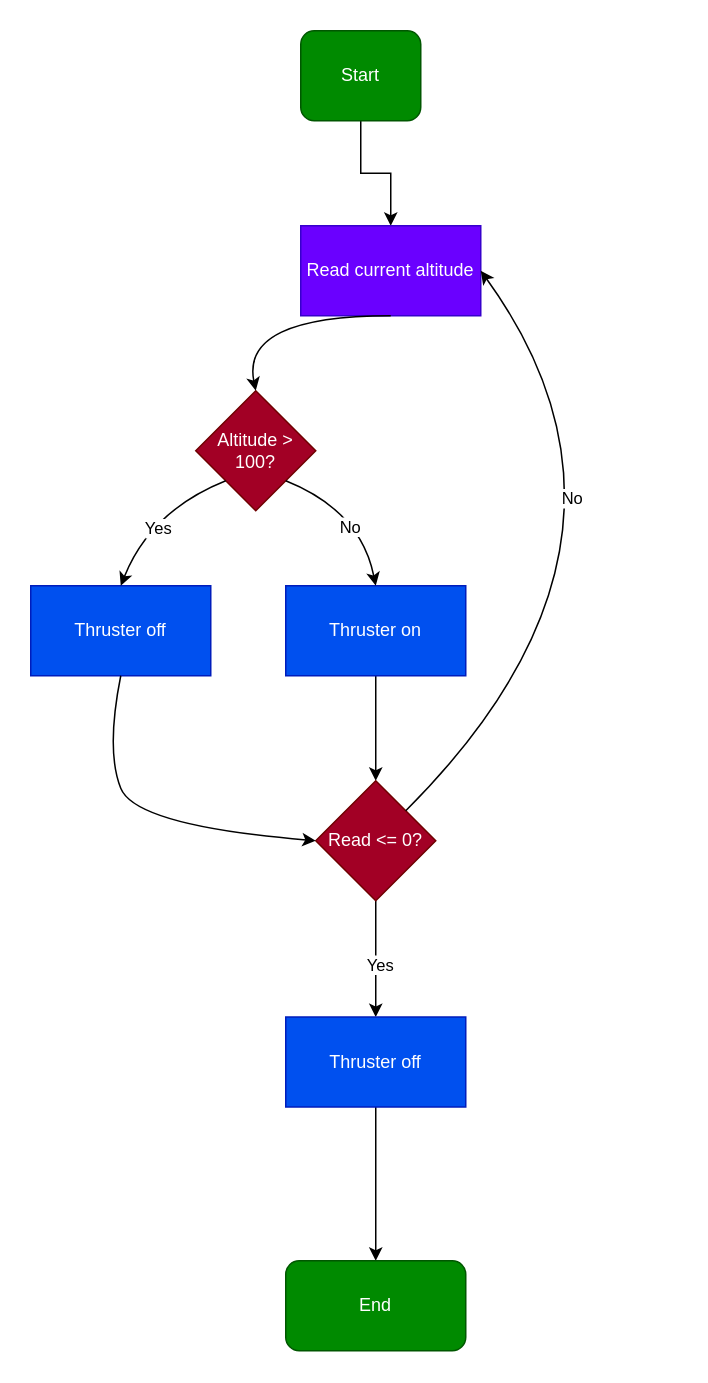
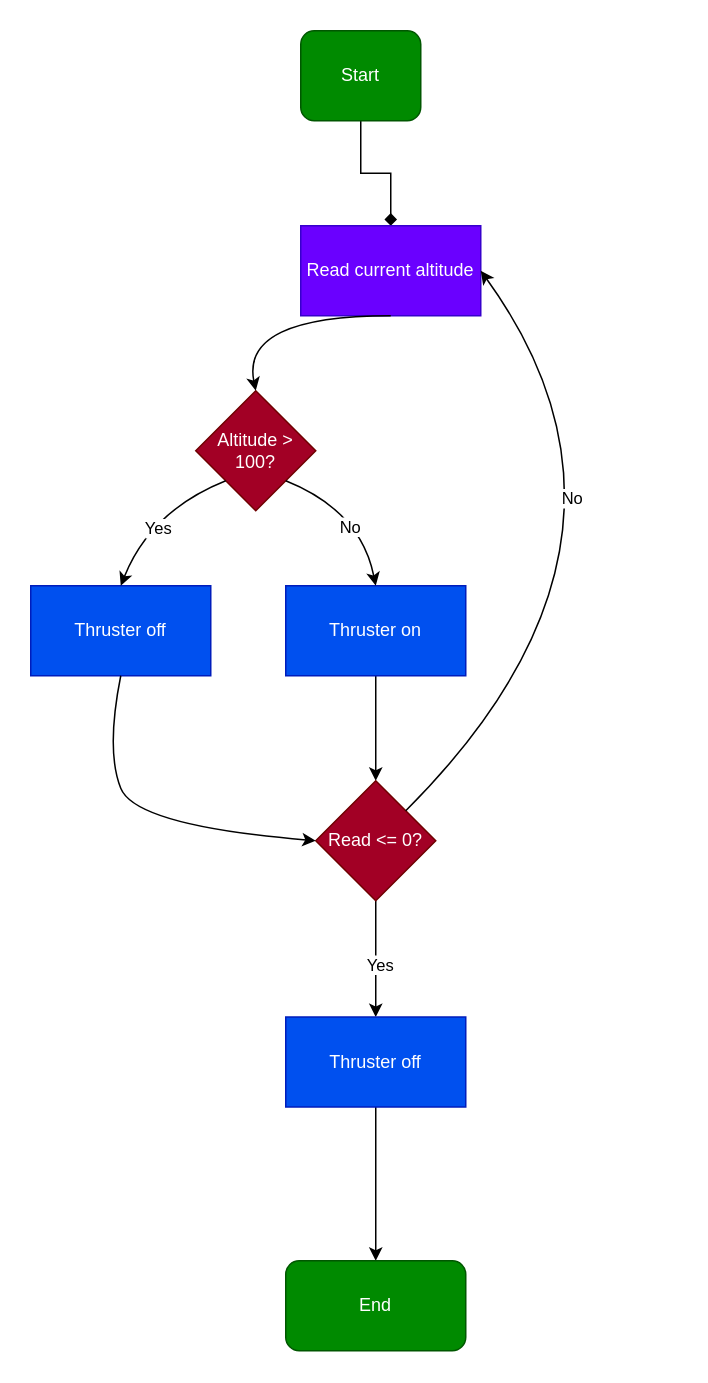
(391, 214) -> (391, 213)
